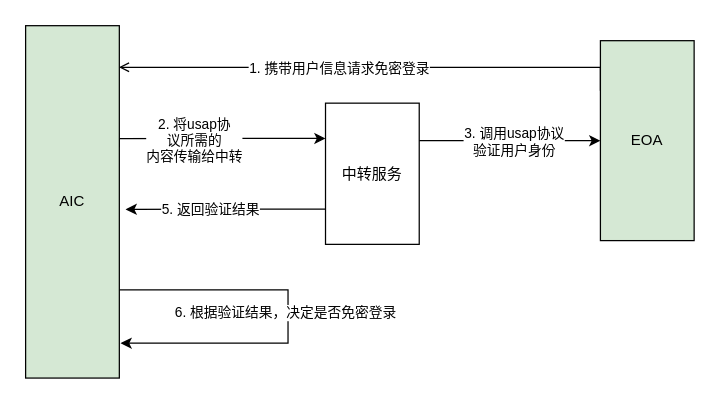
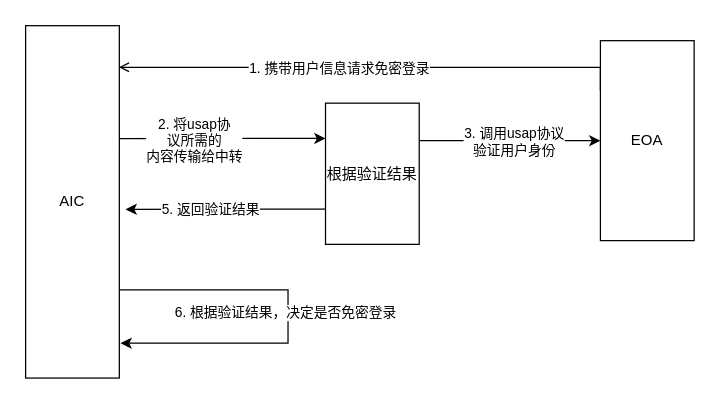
(648, 141) -> (648, 141)
(373, 174) -> (373, 174)
(73, 202) -> (73, 202)
